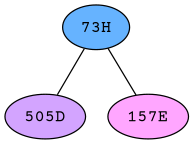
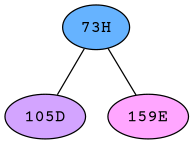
(45, 117) -> (45, 117)
(148, 117) -> (148, 117)
